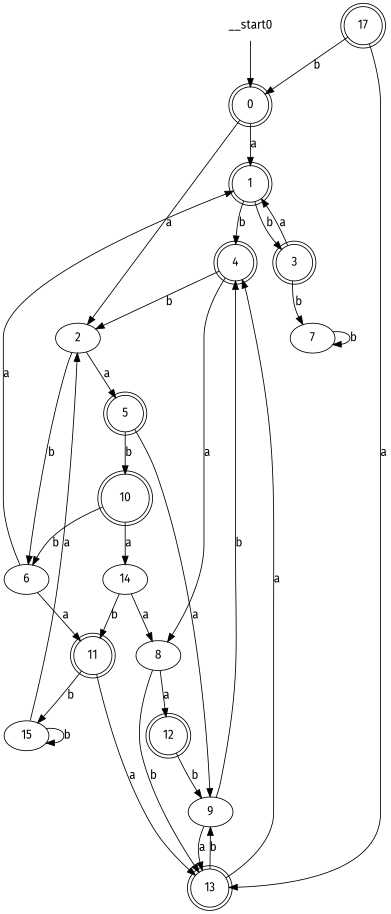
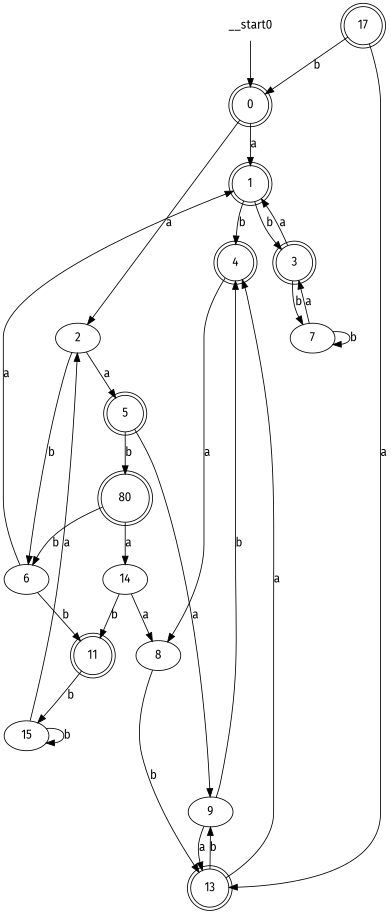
(161, 298) -> none
none -> (305, 306)
(125, 498) -> (125, 498)
(66, 616) -> (66, 616)
(168, 736) -> none
(129, 779) -> none
